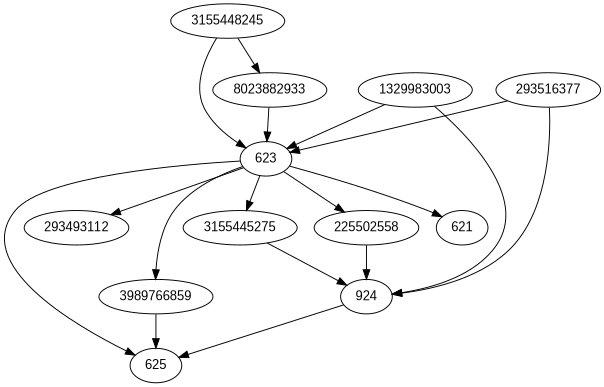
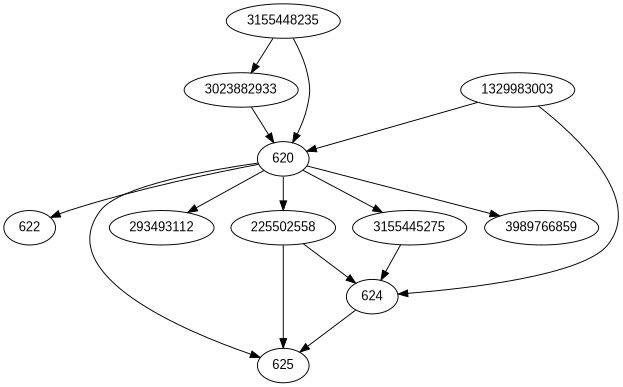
(228, 21) -> (283, 21)
(270, 90) -> (241, 90)
(548, 90) -> none
(266, 159) -> (283, 159)
(462, 228) -> (30, 228)
(366, 297) -> (372, 297)
(156, 326) -> (283, 292)
